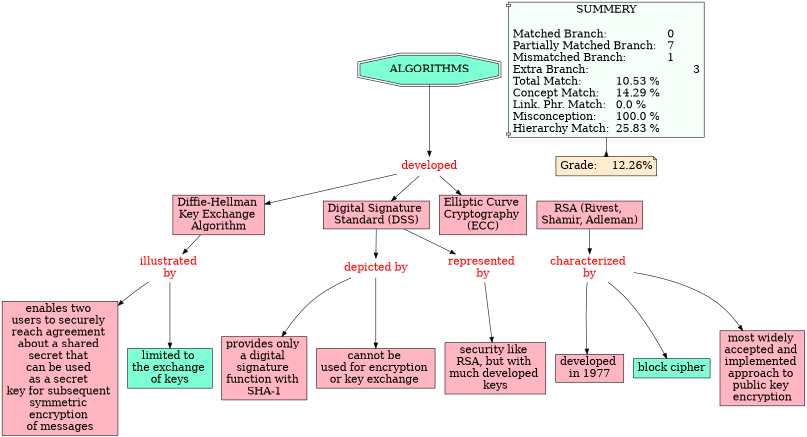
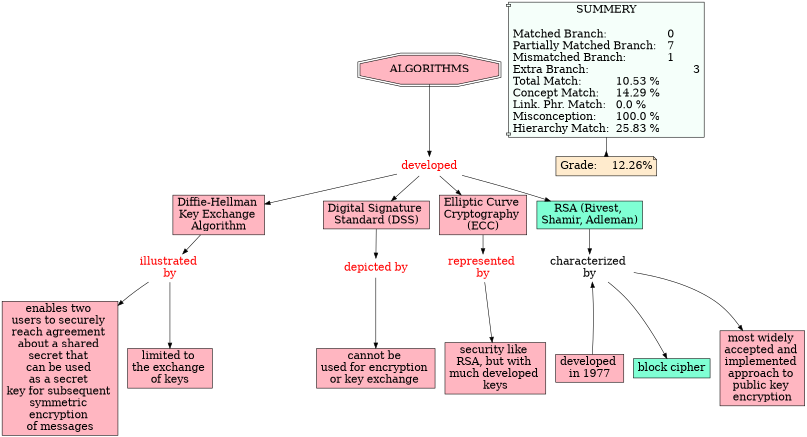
(429, 70) -> (429, 70)
none -> (504, 187)
(590, 215) -> (590, 215)
(427, 240) -> (483, 242)
(590, 268) -> (590, 268)
(586, 316) -> (593, 321)
(170, 368) -> (170, 368)
(264, 368) -> none
